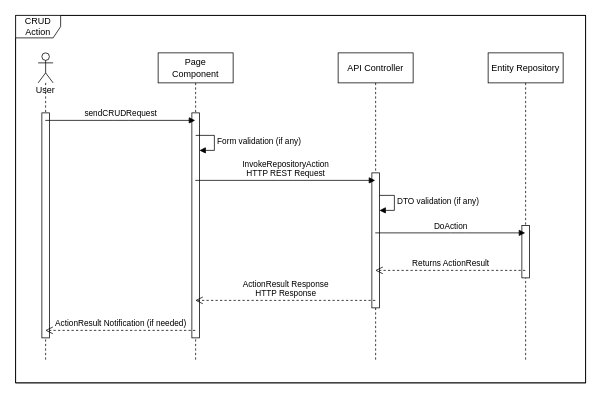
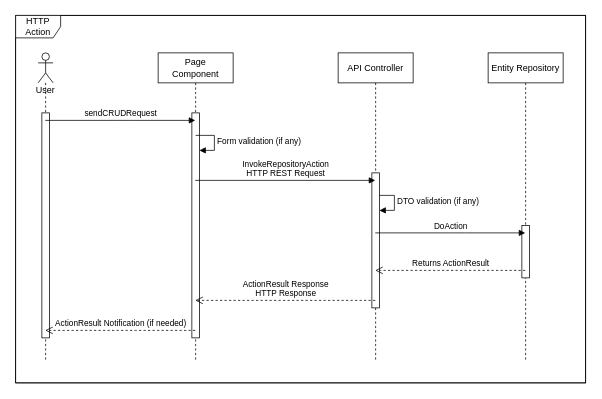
(38, 27) -> (38, 27)
